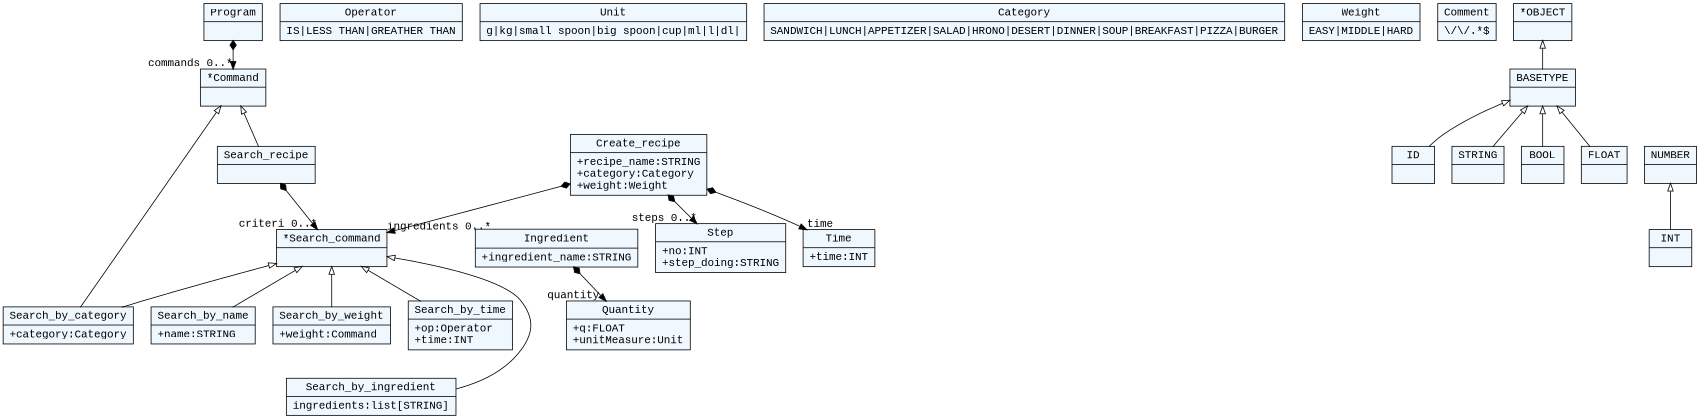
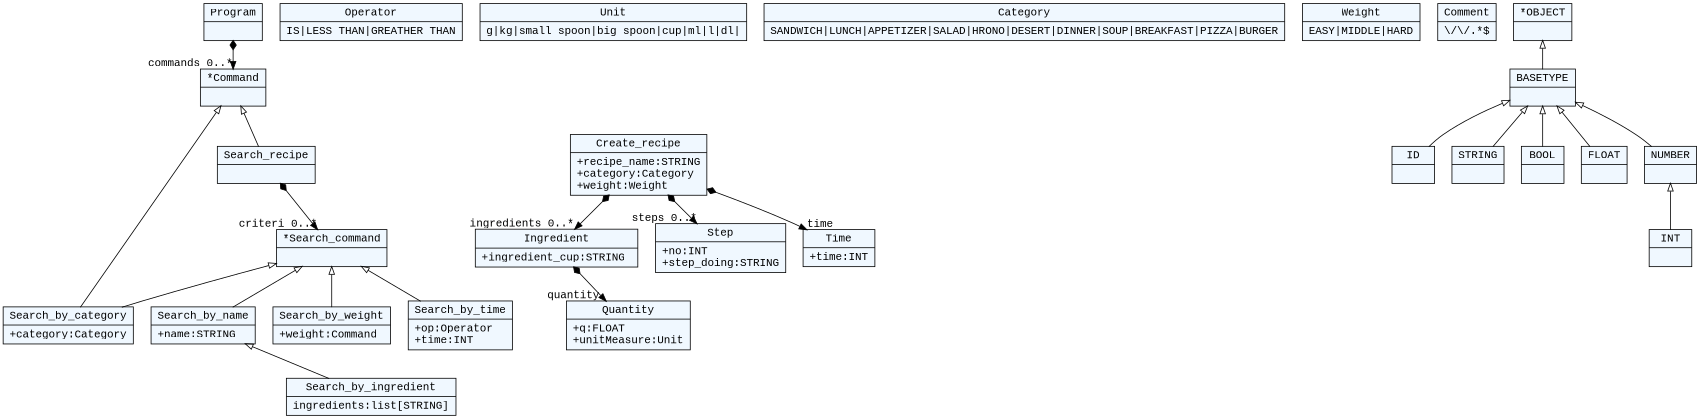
none -> (1619, 124)
(478, 208) -> (591, 213)
(557, 257) -> (553, 257)
(520, 300) -> (291, 363)
